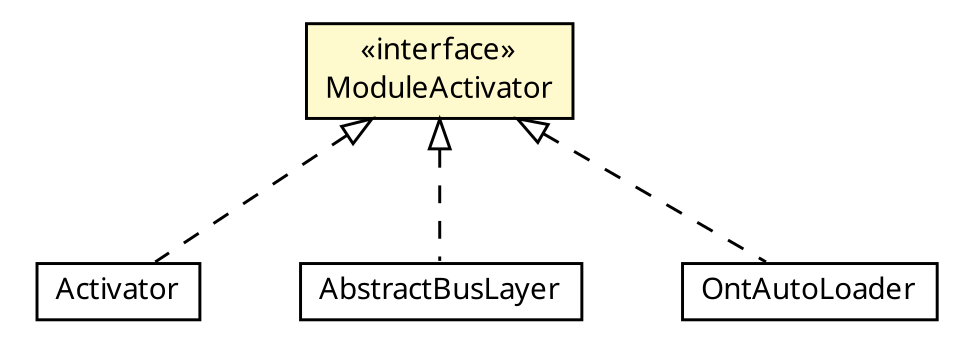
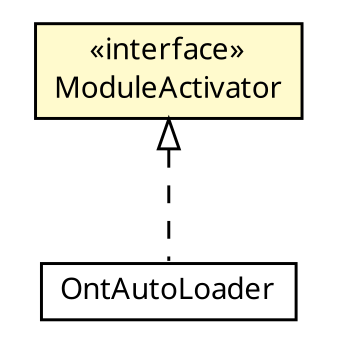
(117, 290) -> none
(440, 290) -> none
